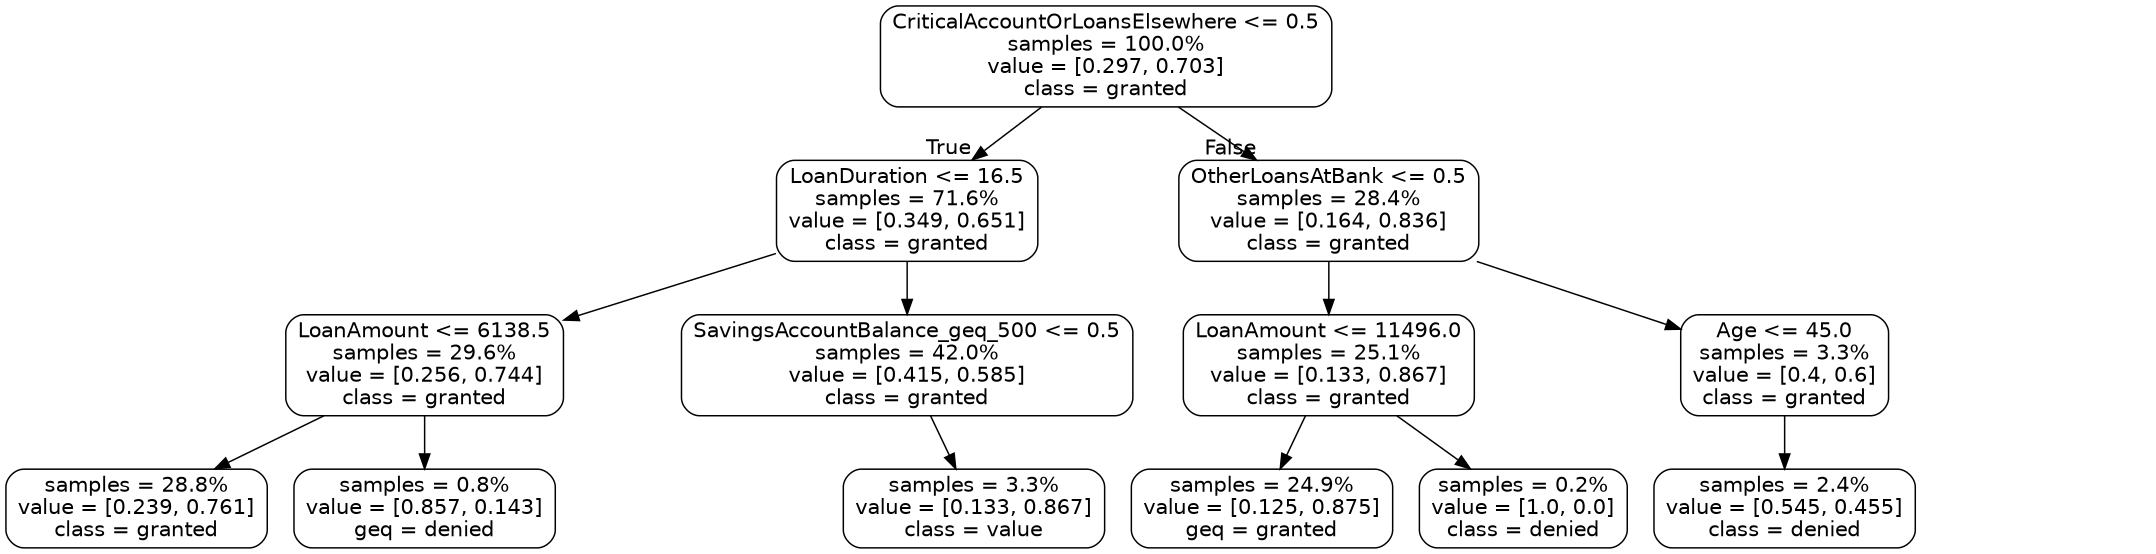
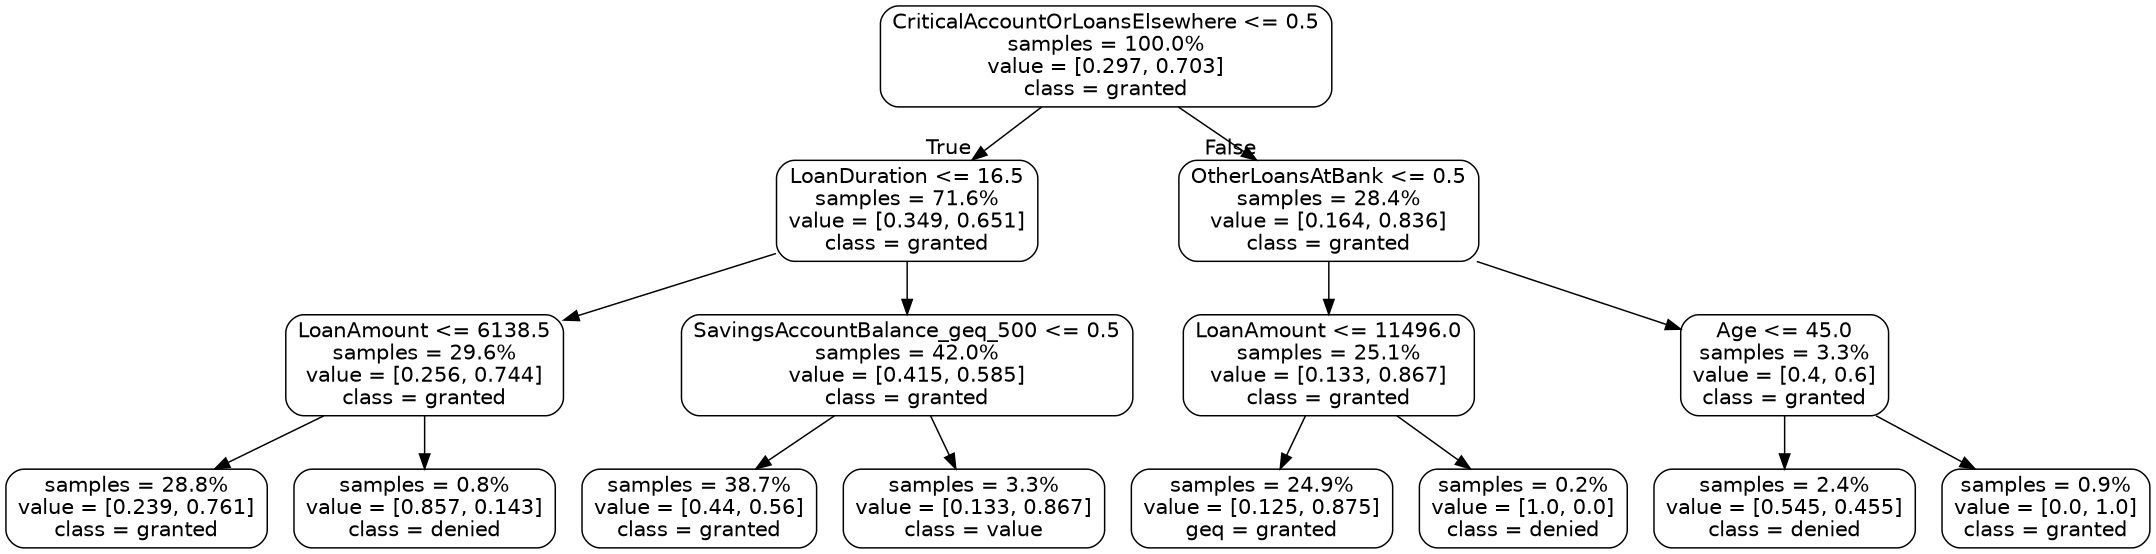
(425, 509) -> (425, 509)
none -> (699, 509)
none -> (2046, 509)
